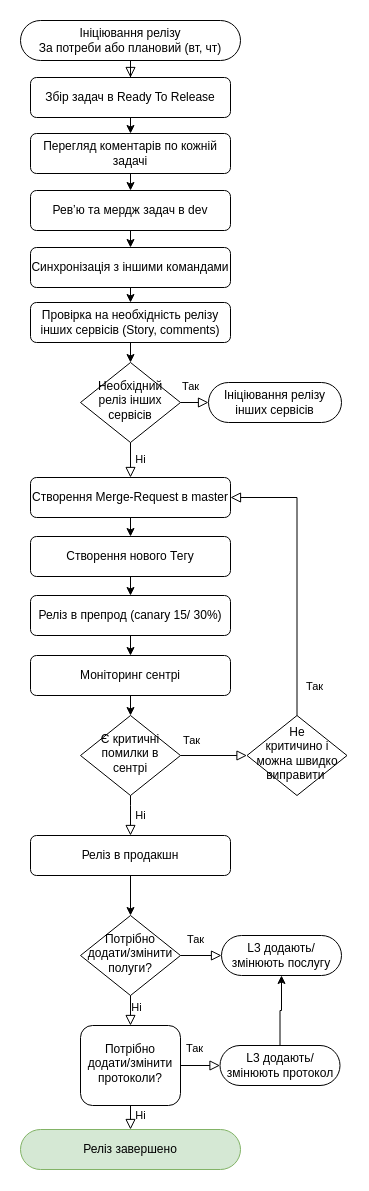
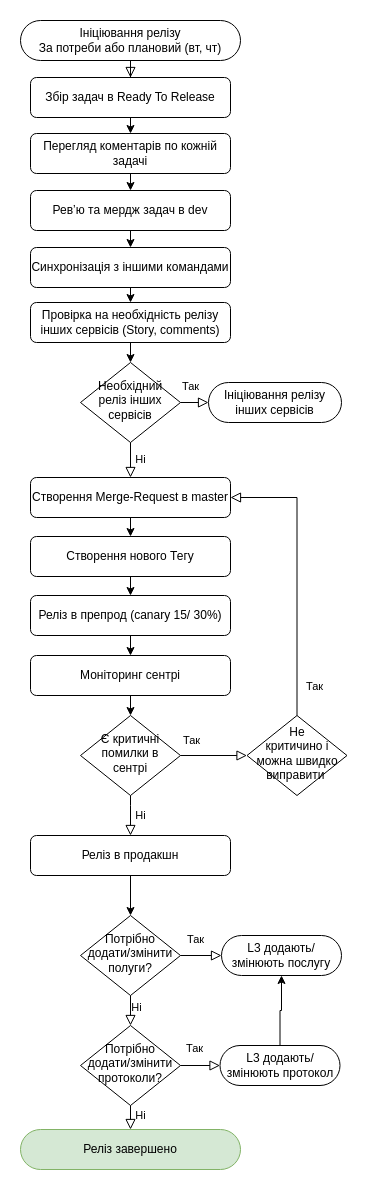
(131, 1066) -> (131, 1066)
